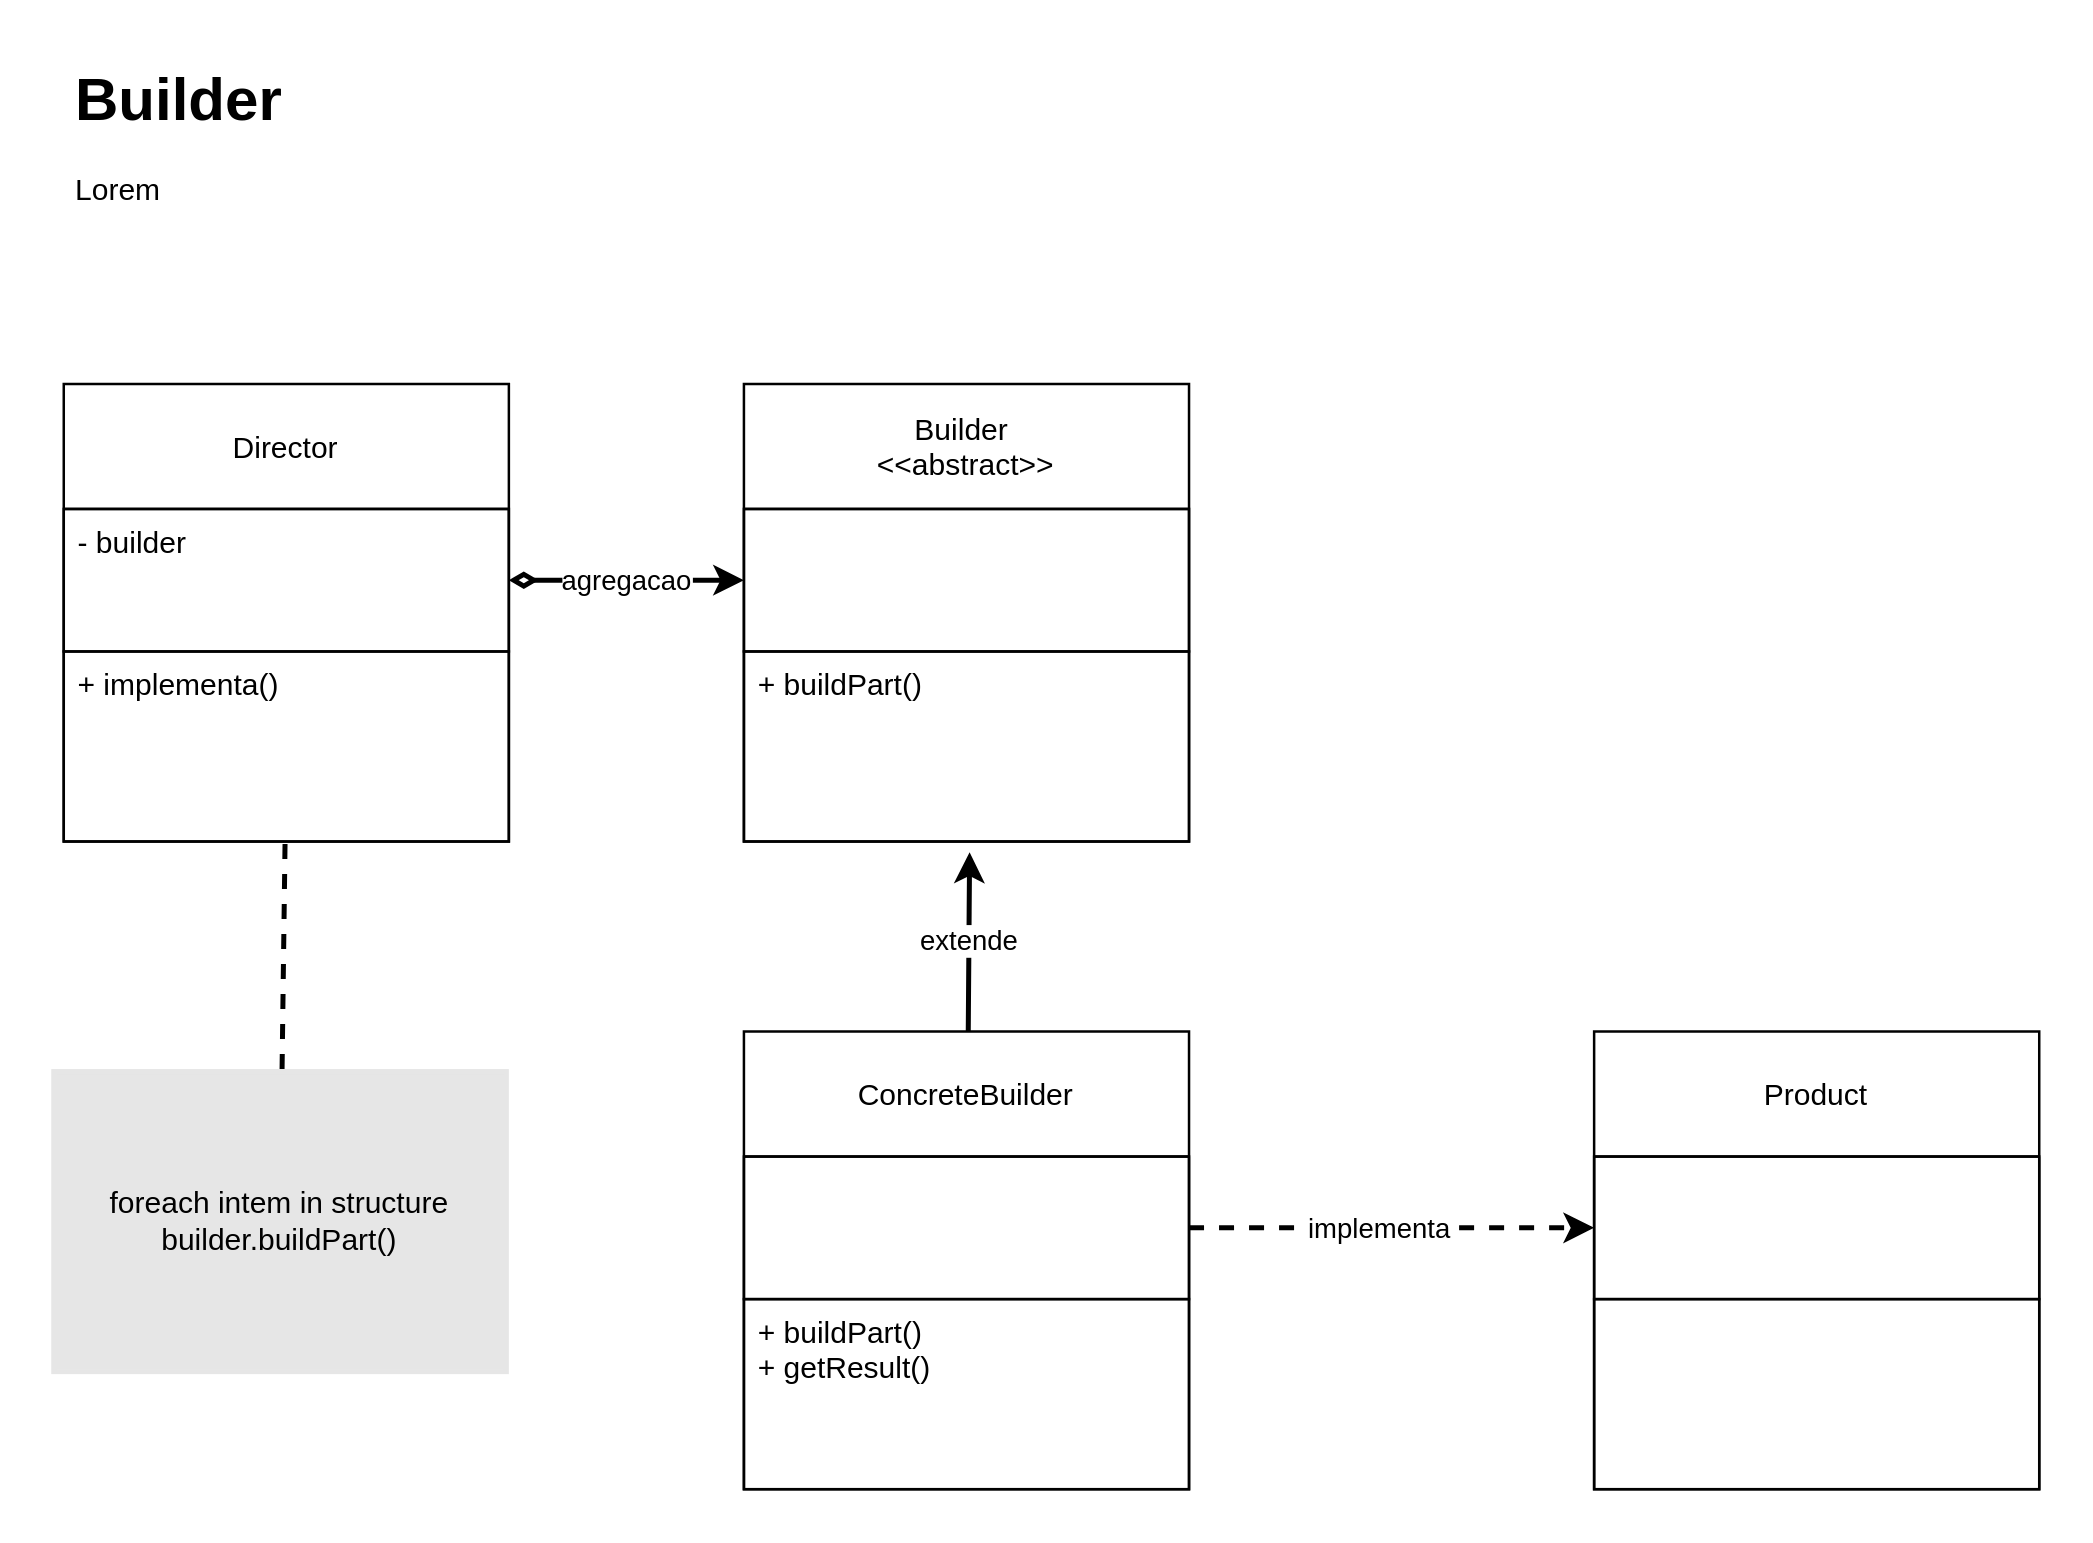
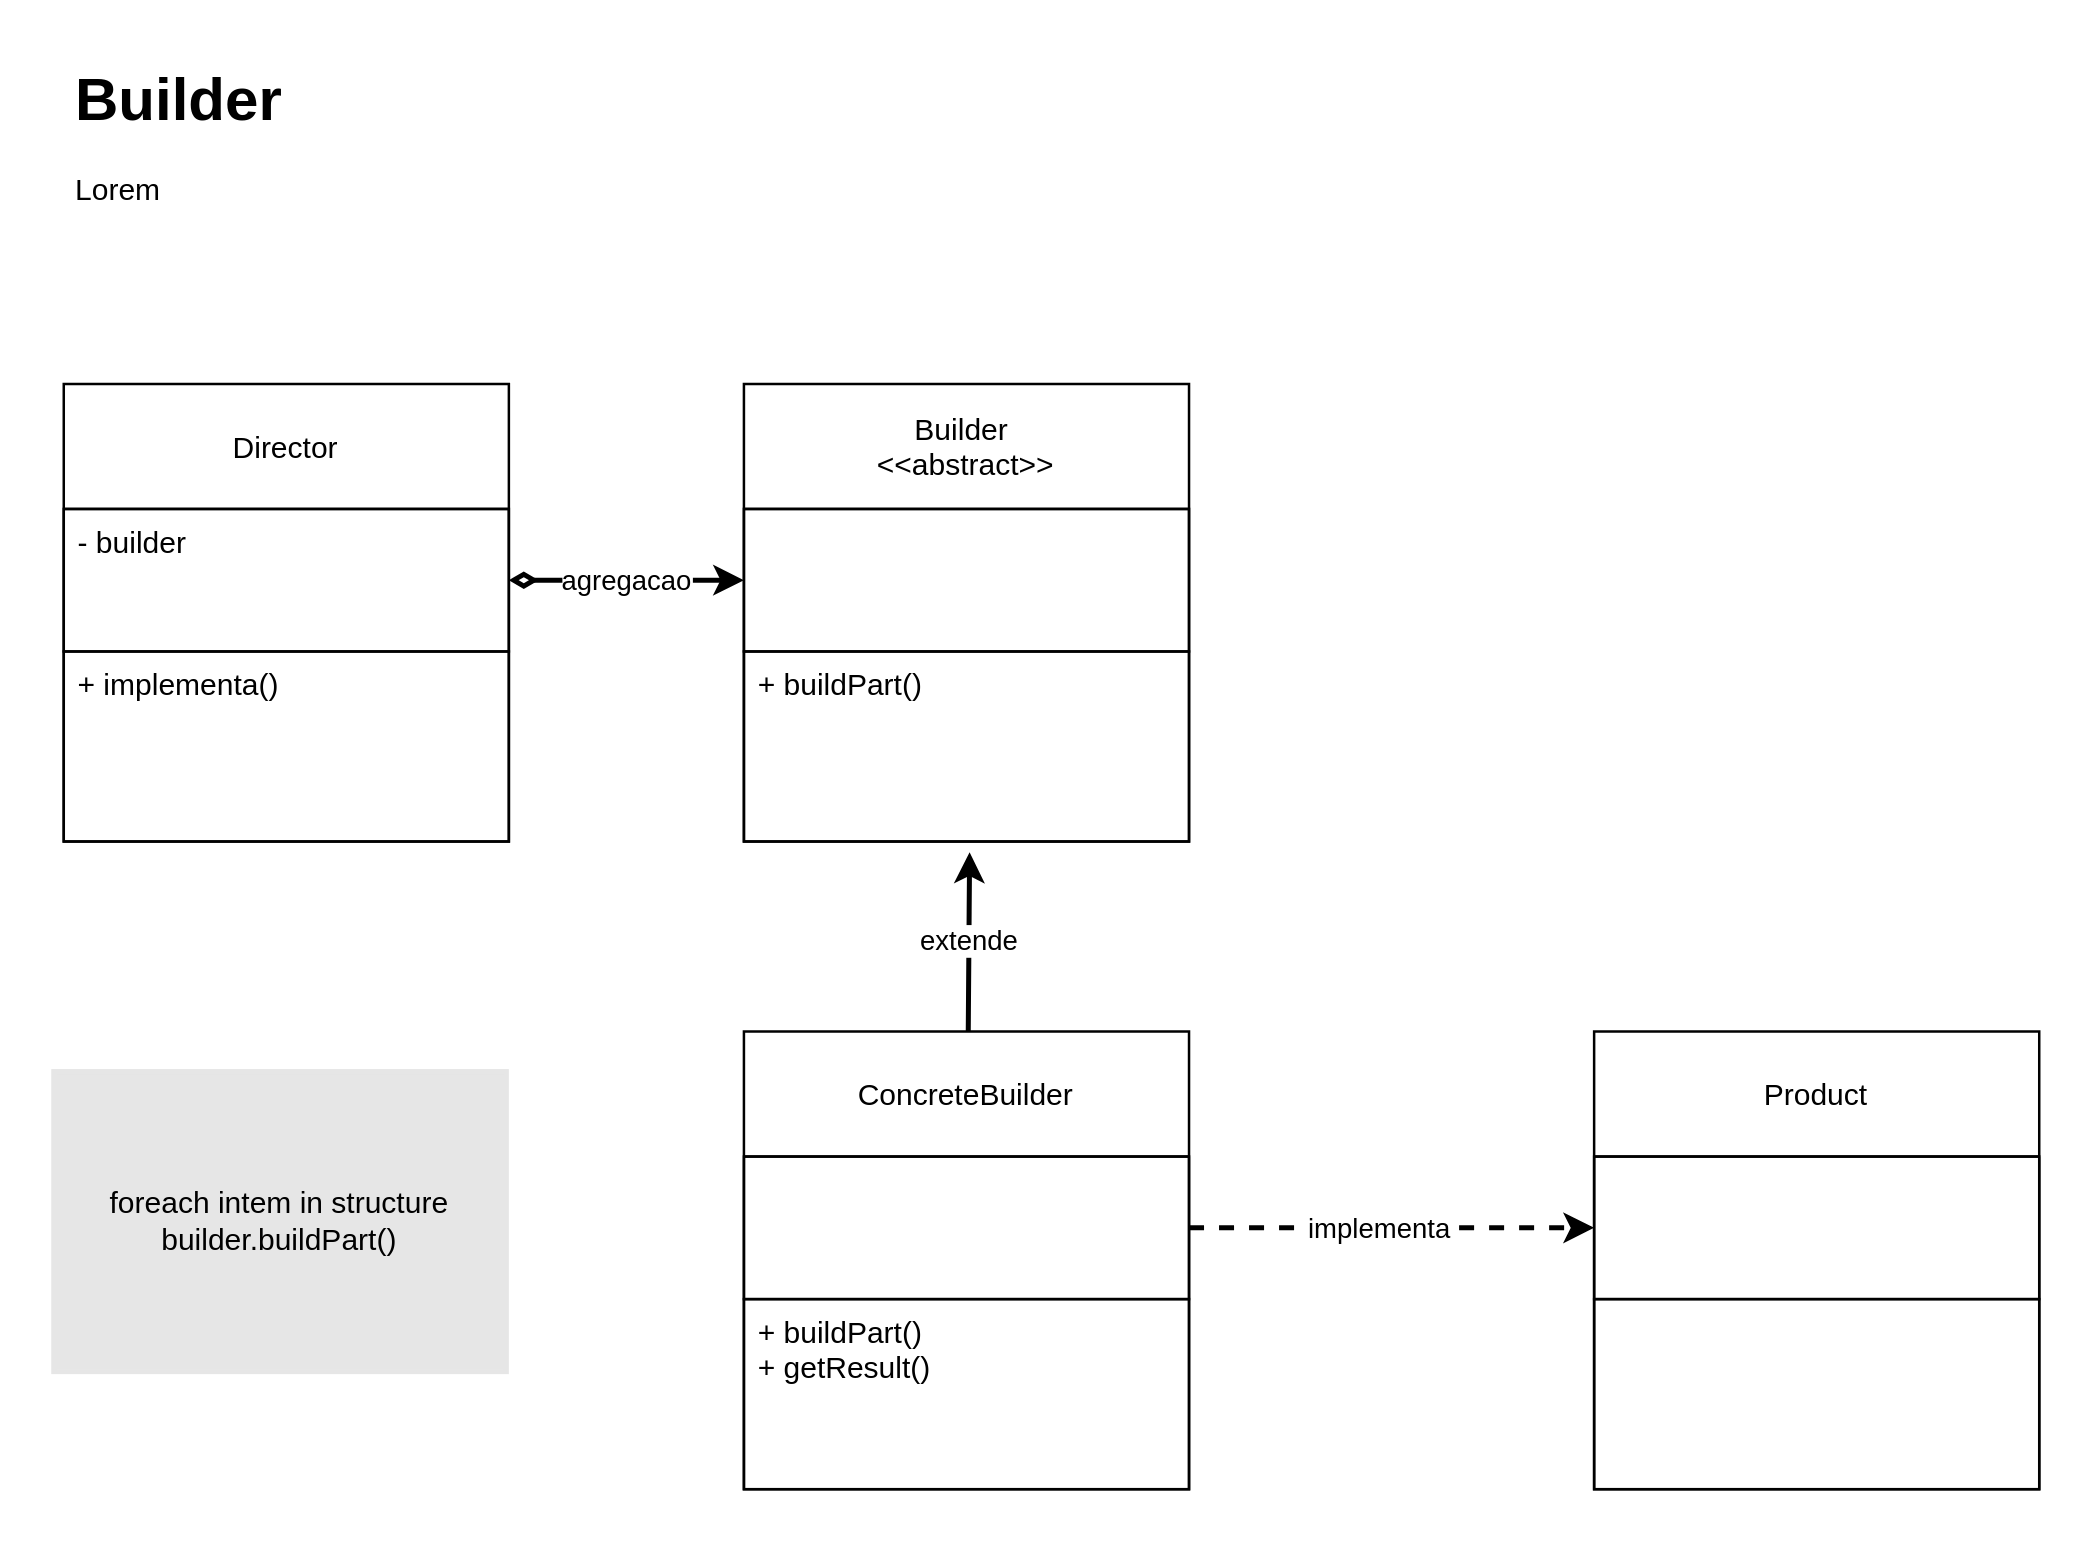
(283, 1031) -> none
